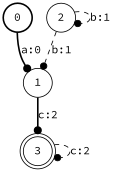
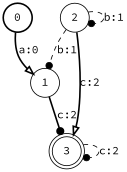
(19, 50) -> (17, 52)
none -> (80, 80)
